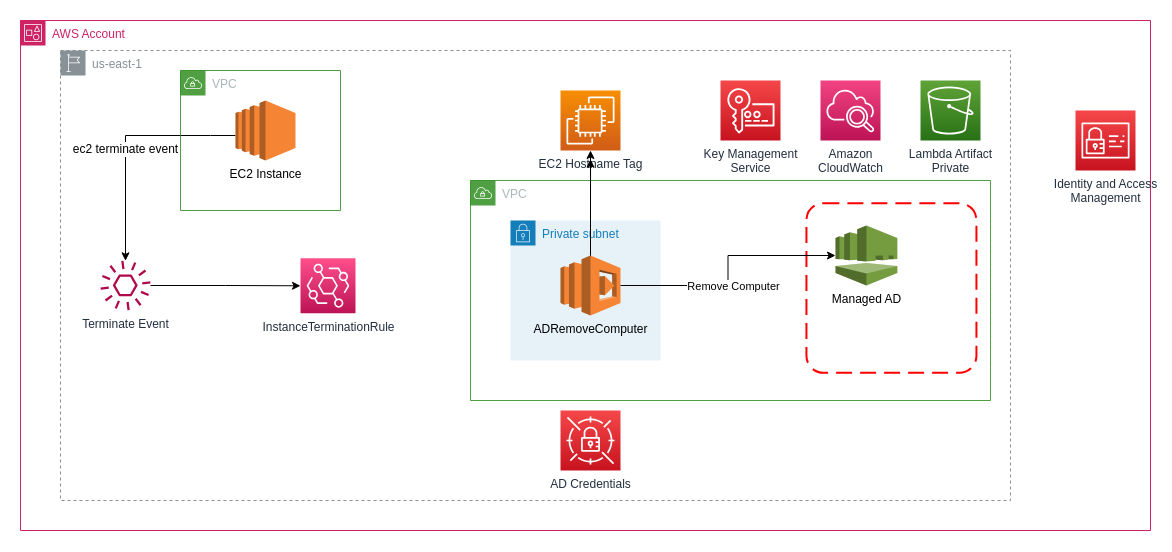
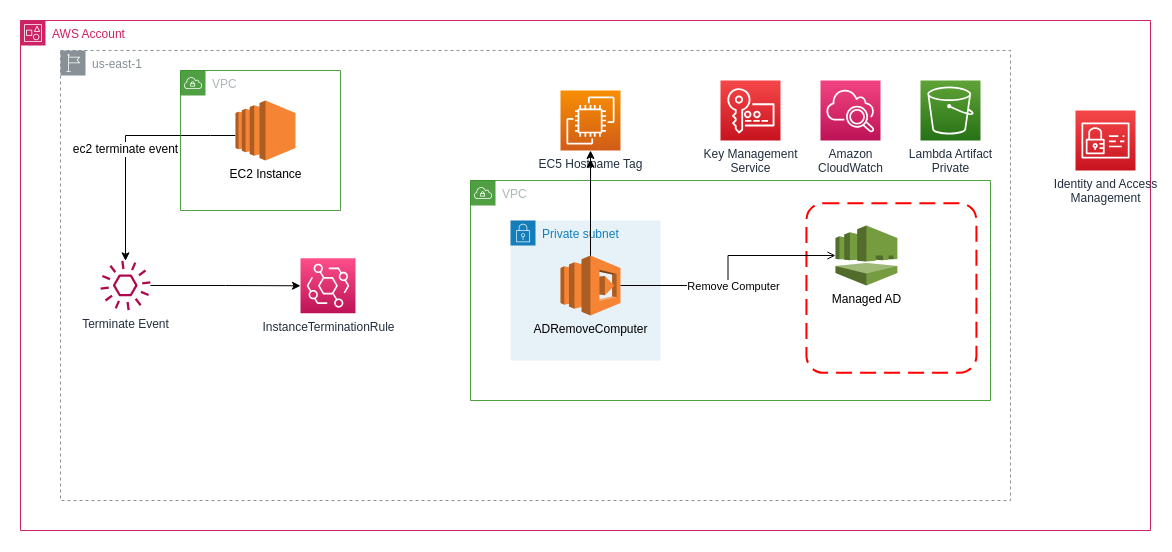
(591, 165) -> (591, 165)
(827, 256) -> (828, 256)
(591, 441) -> none
